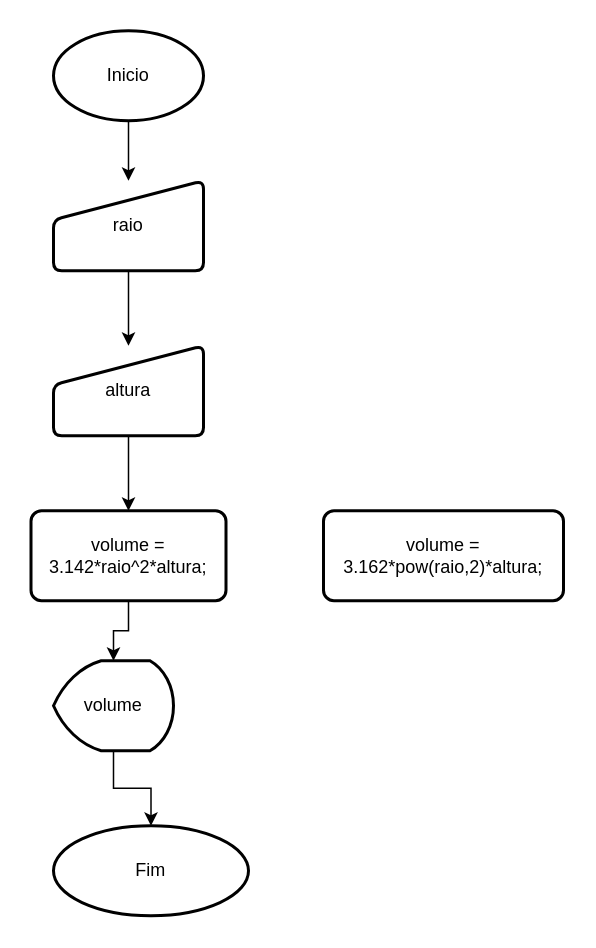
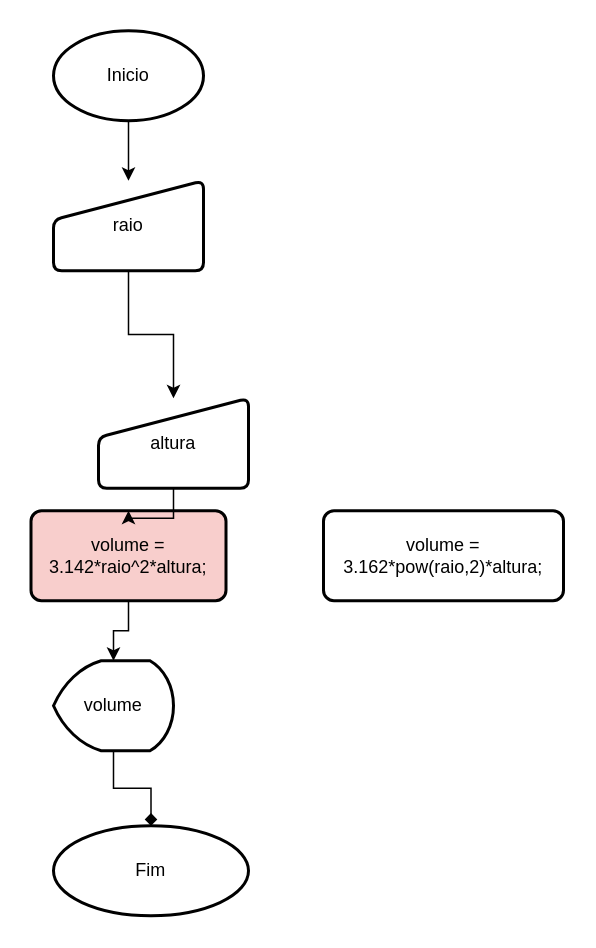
(128, 391) -> (173, 443)
(128, 556) -> (128, 556)
(151, 814) -> (151, 813)
